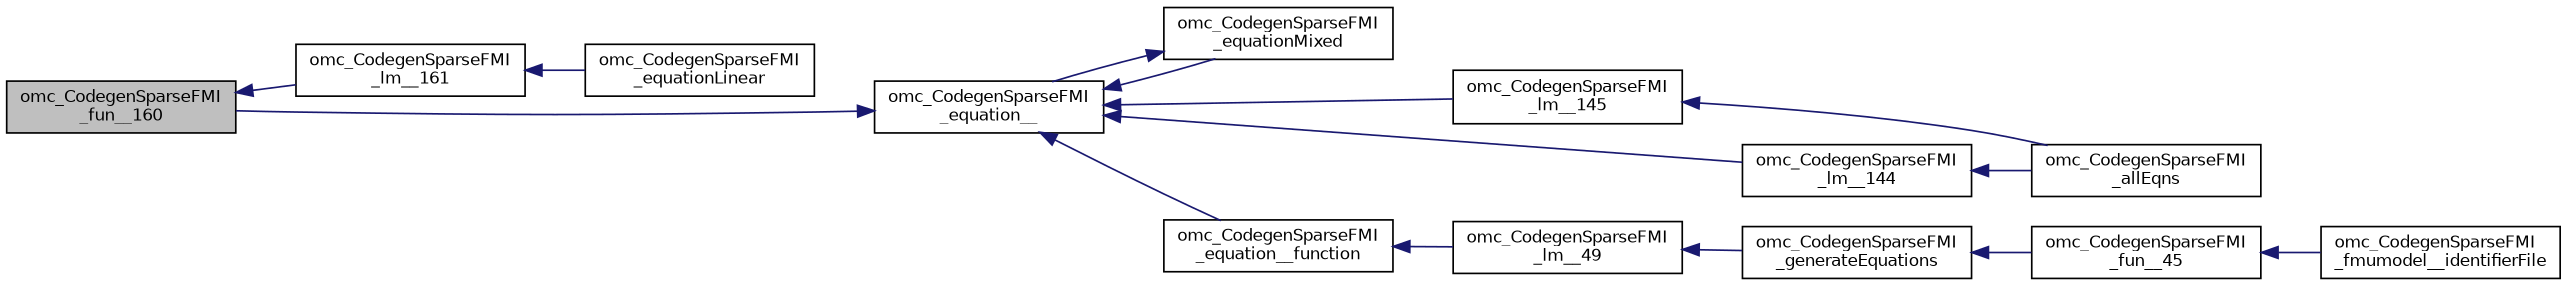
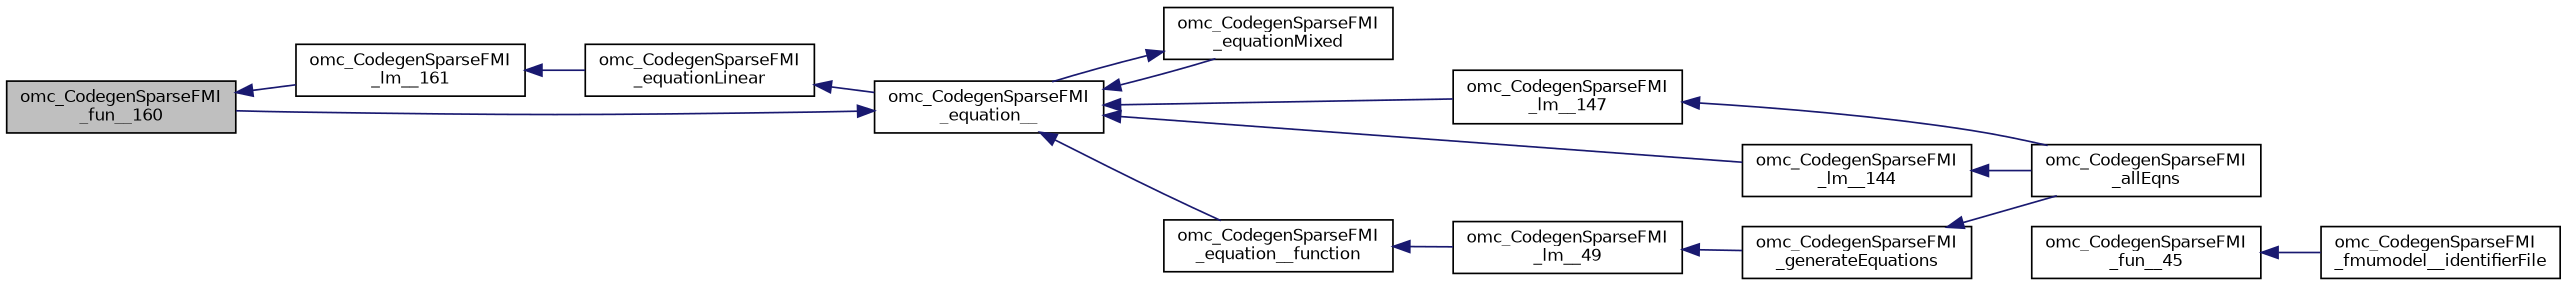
none -> (853, 90)
(1568, 97) -> (1568, 97)
(2010, 253) -> (2010, 209)
